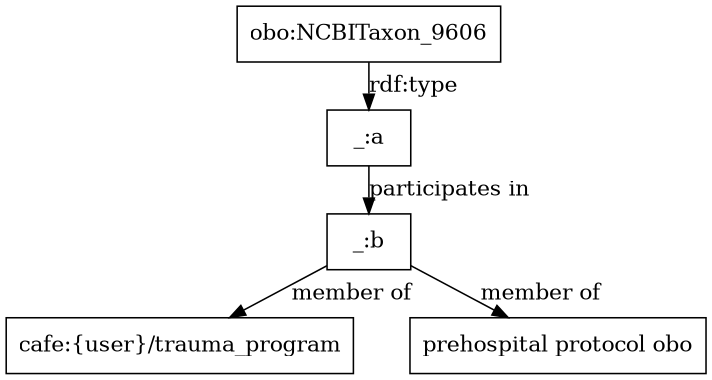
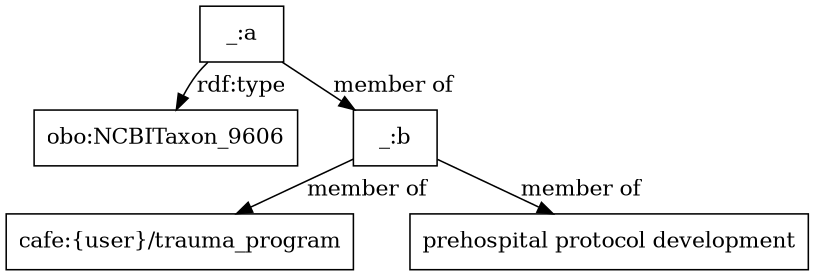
(369, 78) -> (194, 78)
(449, 190) -> (394, 86)
(558, 346) -> (609, 242)
